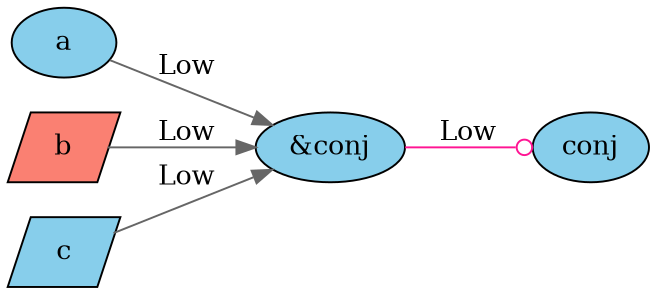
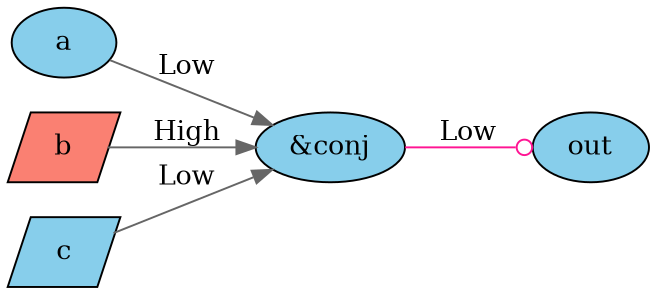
(187, 133) -> (187, 133)
(591, 147) -> (591, 147)
